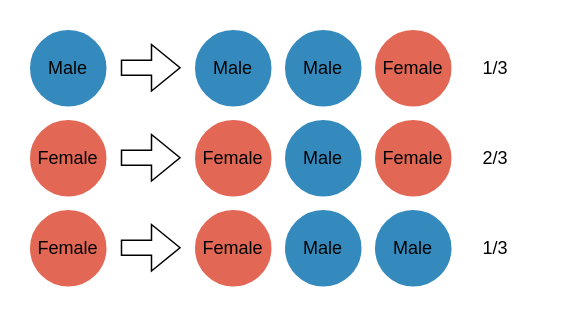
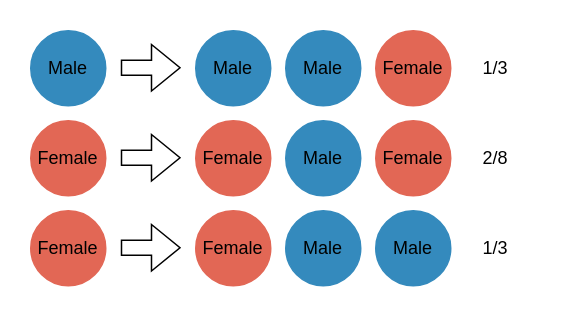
(496, 158) -> (496, 158)
